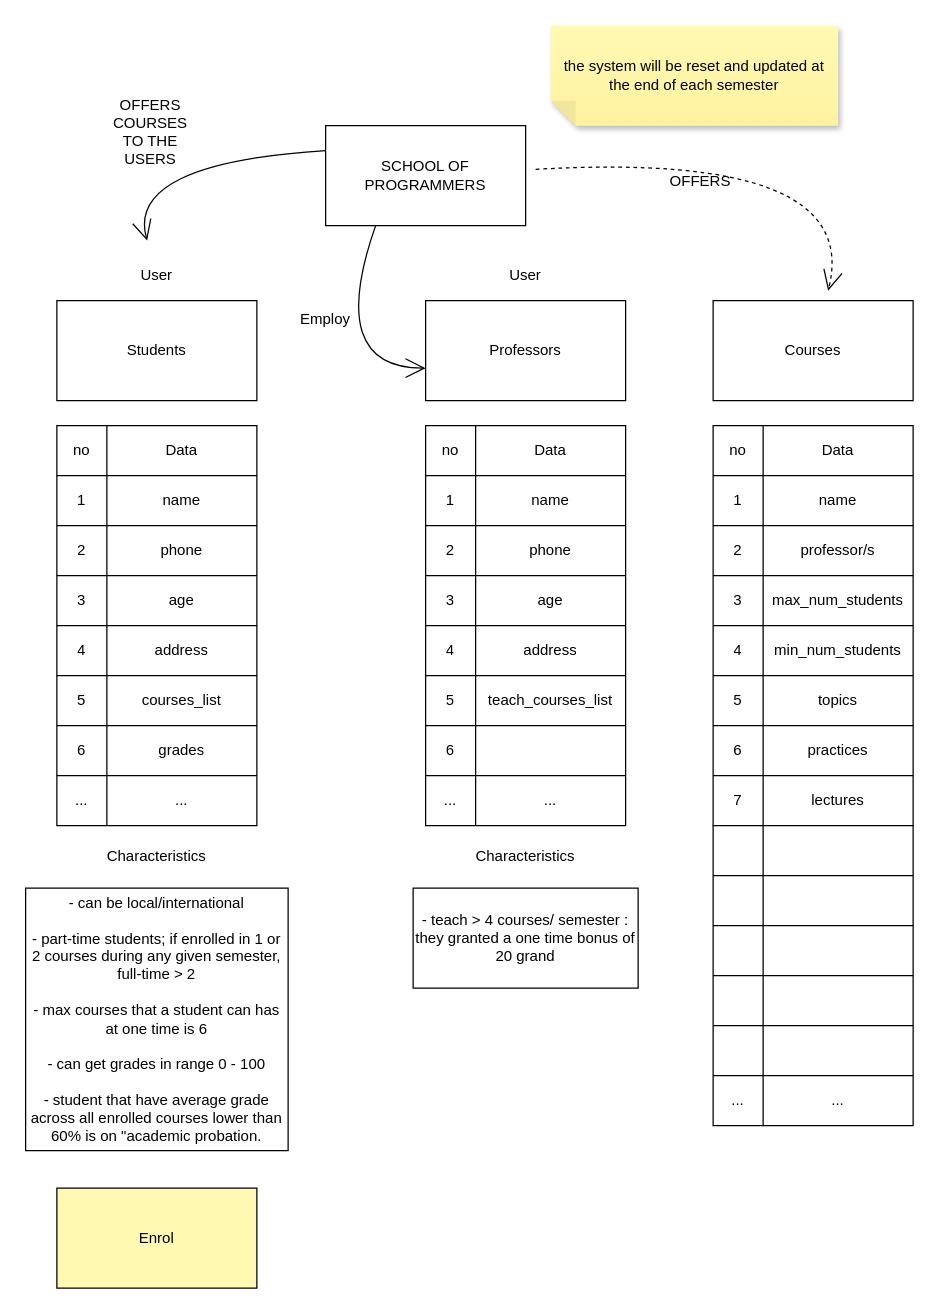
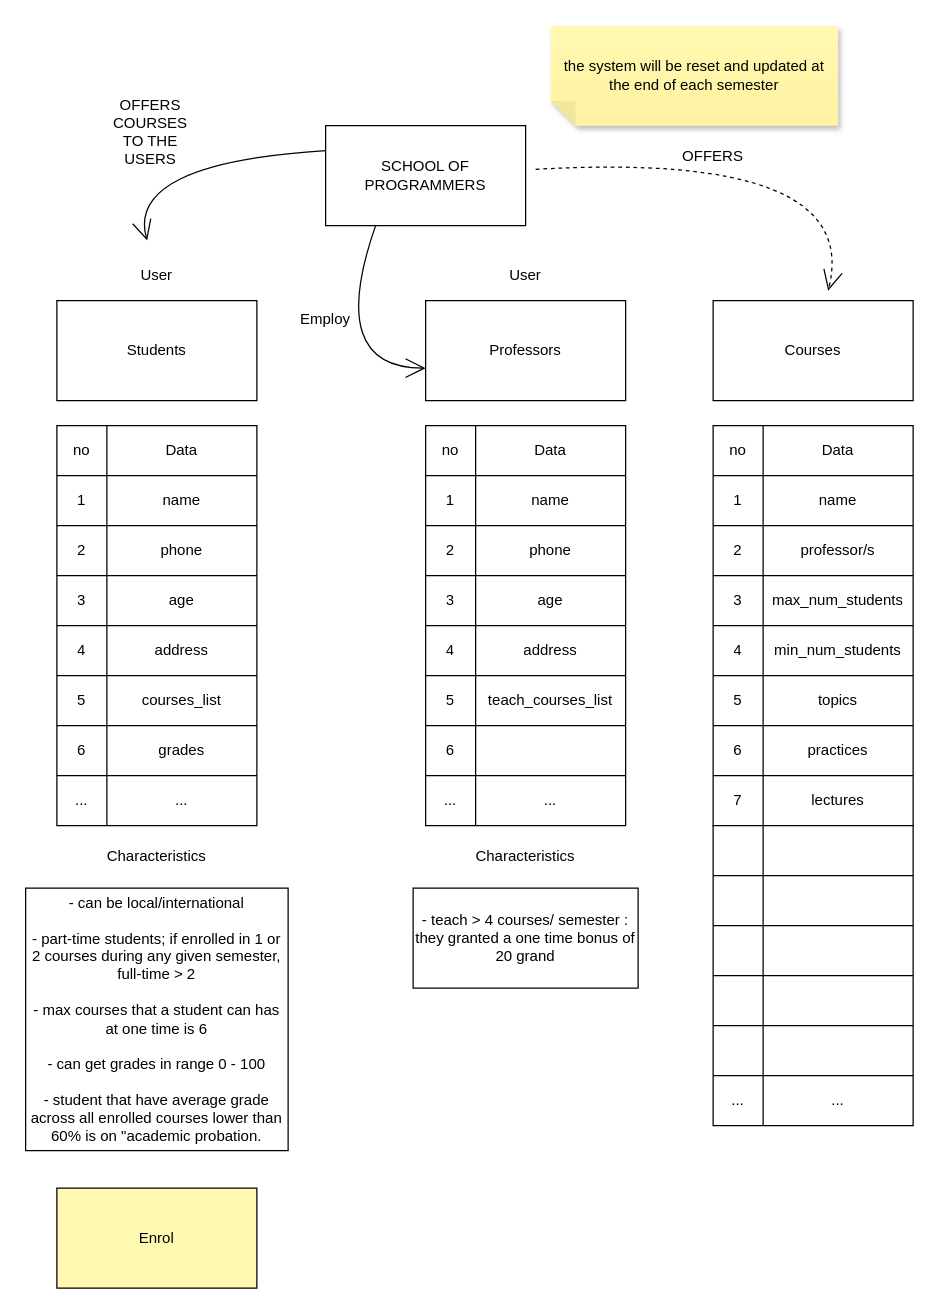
(701, 182) -> (713, 157)
